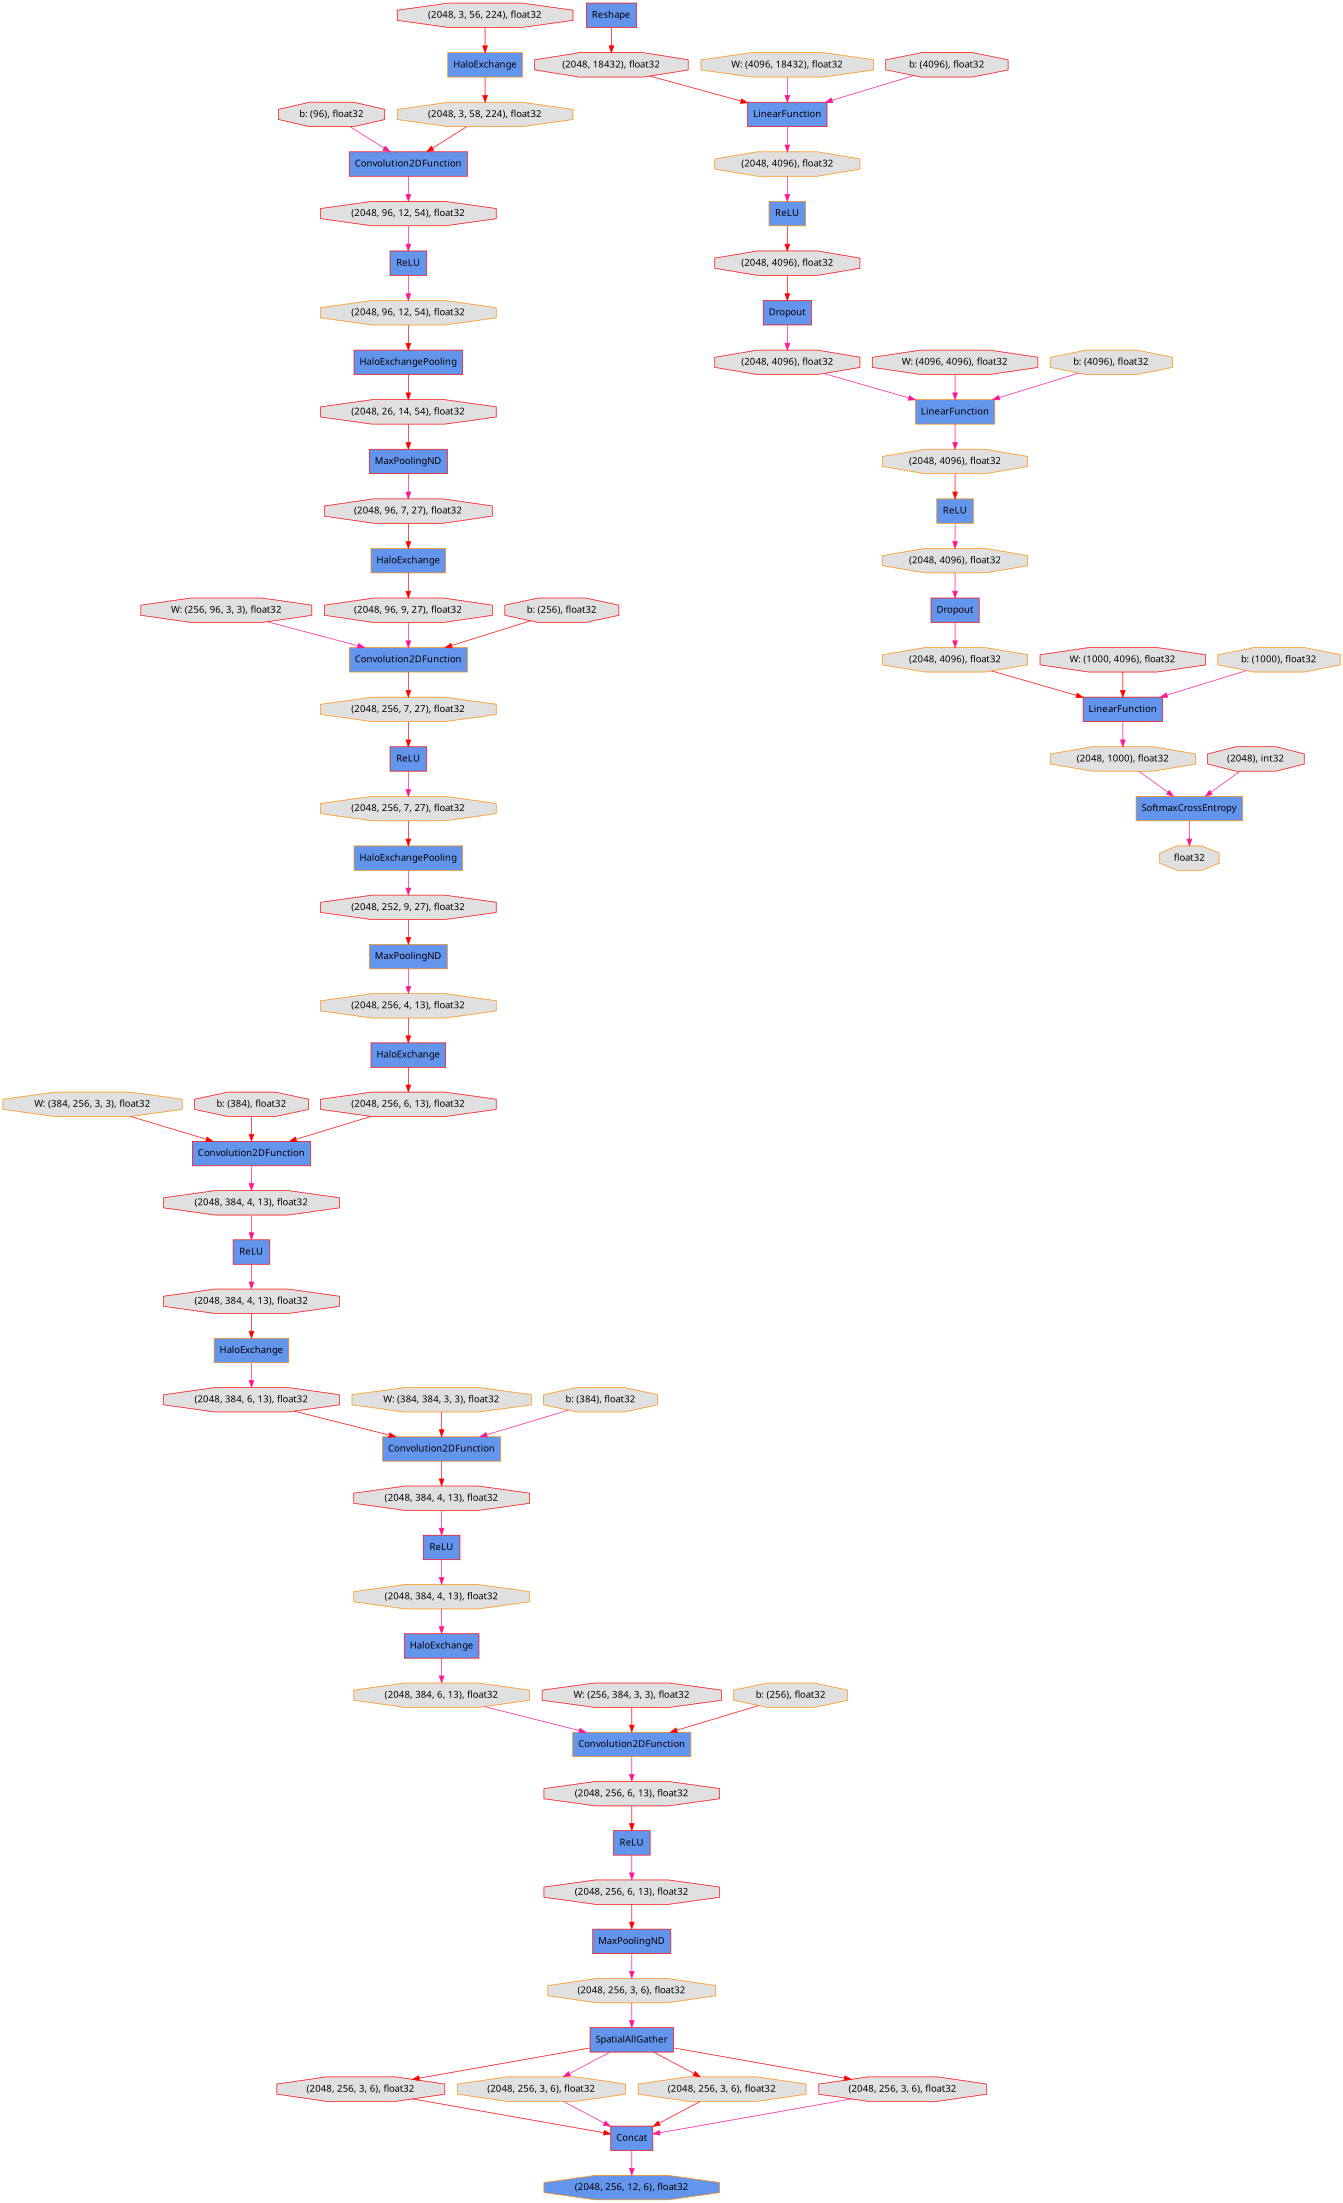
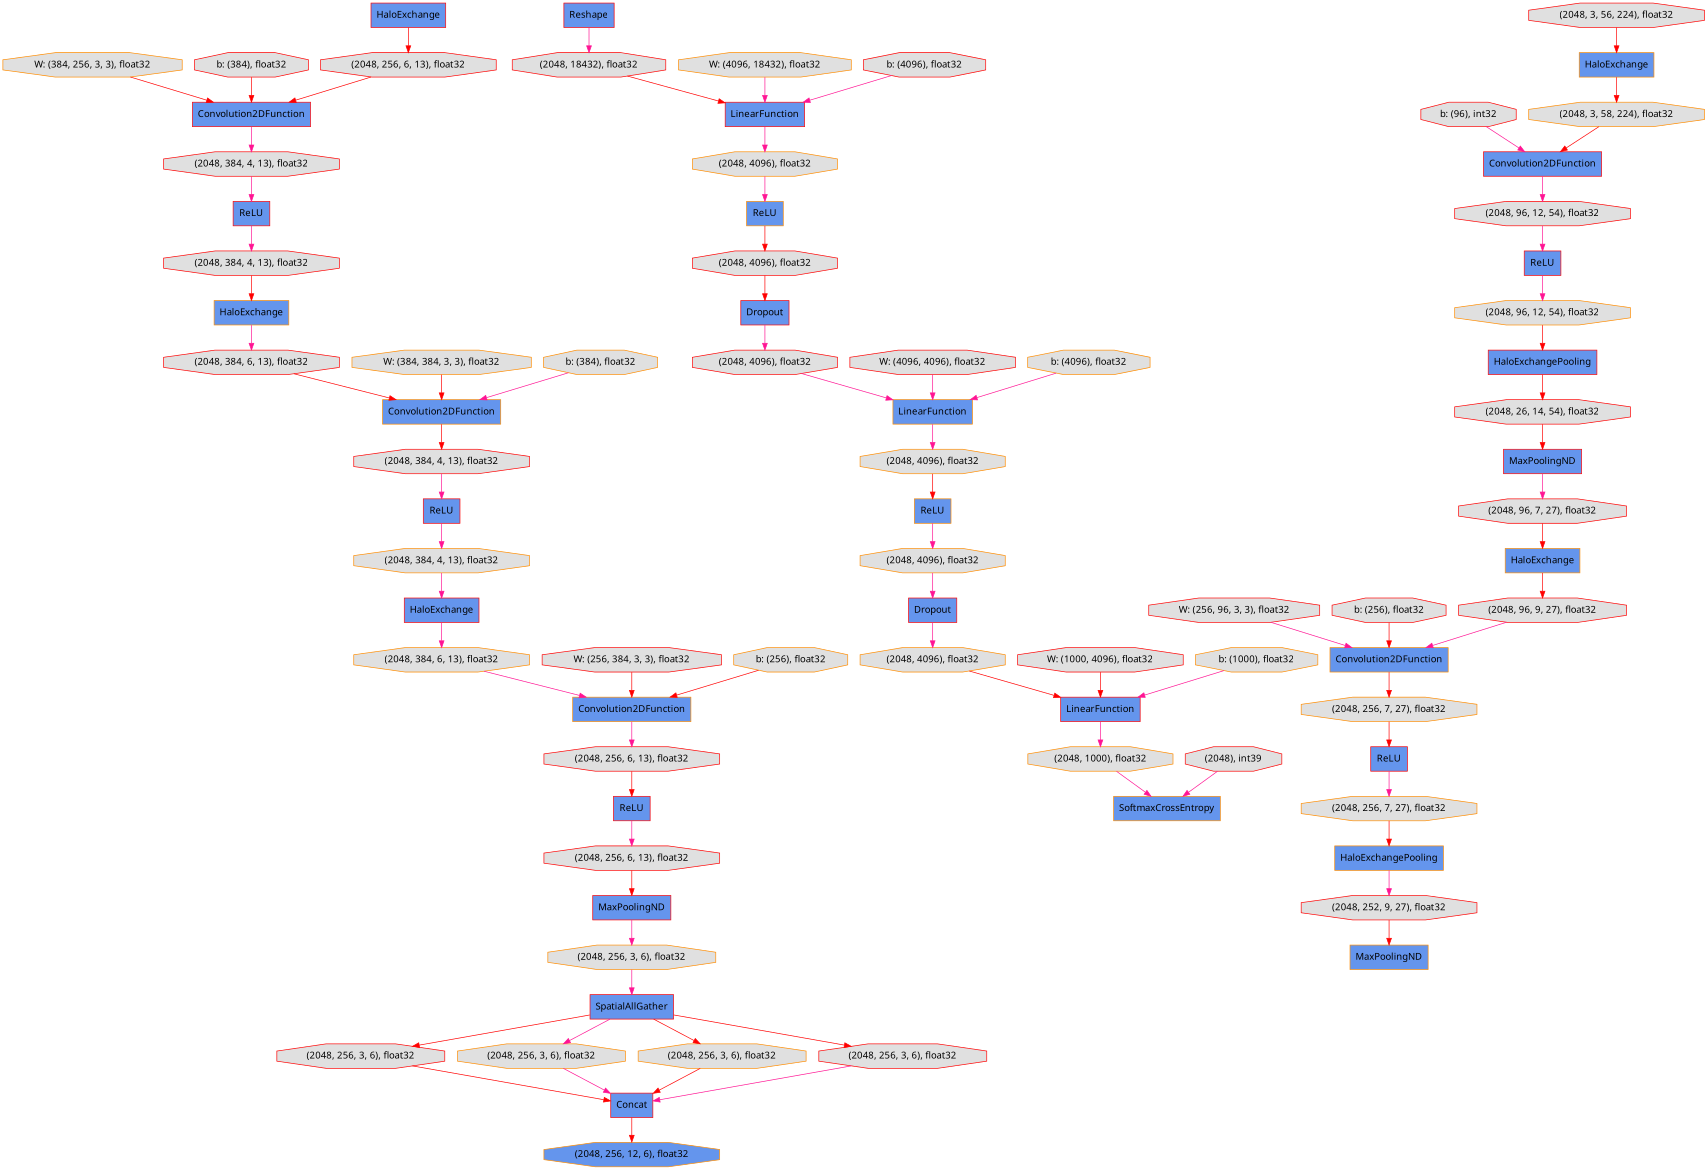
(611, 37) -> (589, 37)
(332, 114) -> (1469, 114)
(1256, 759) -> (1234, 759)
(1189, 858) -> none
(408, 1006) -> none
(632, 2159) -> (632, 1126)
